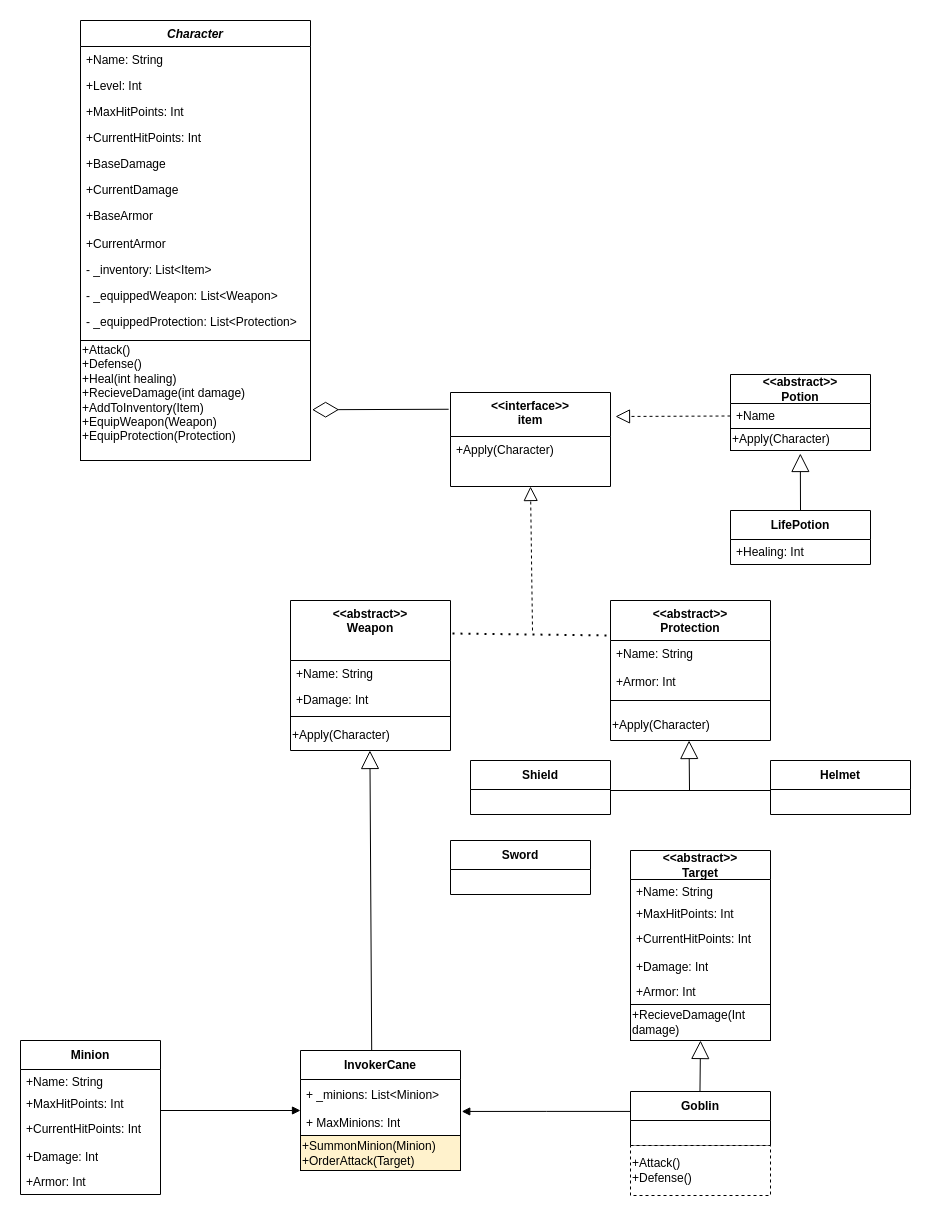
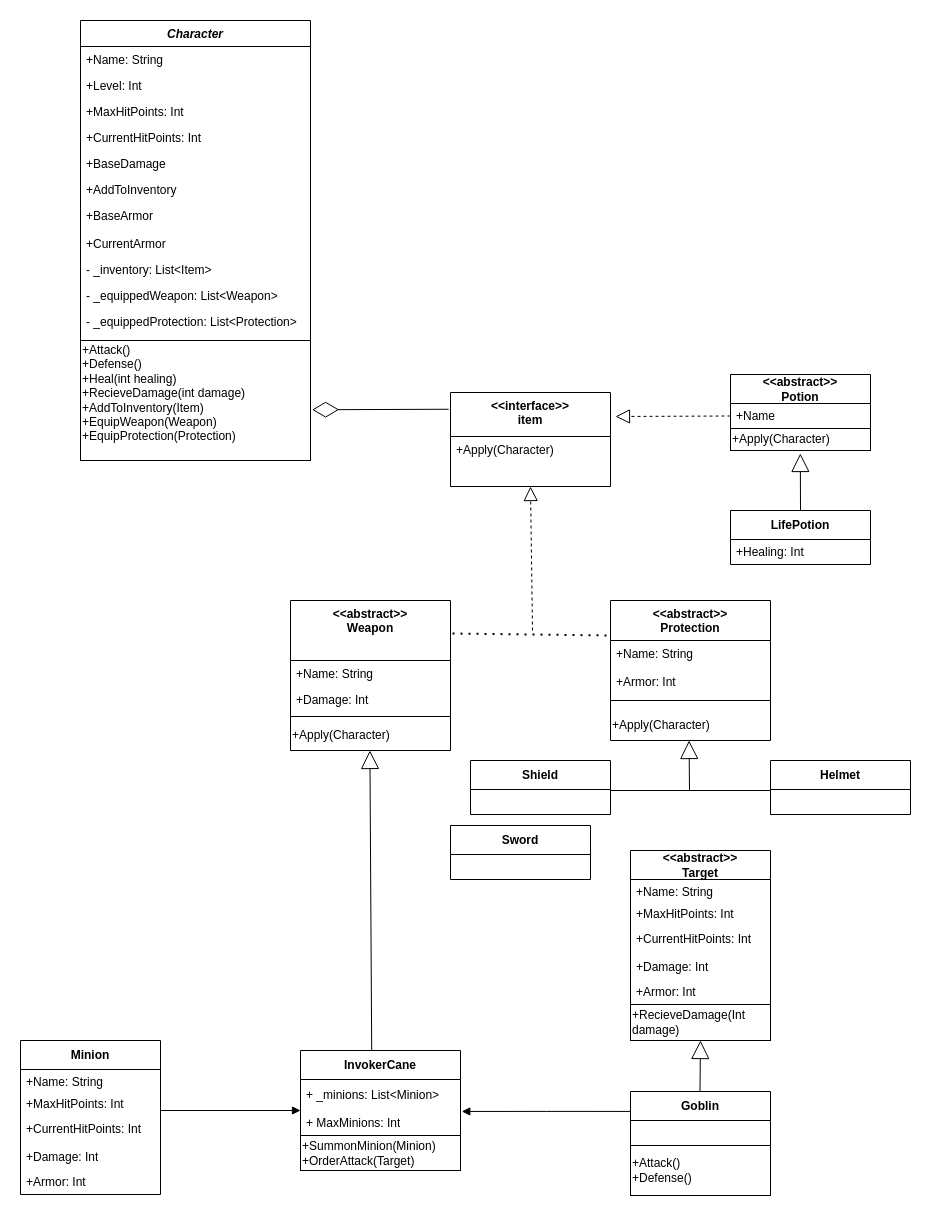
(133, 190) -> (136, 190)
(521, 868) -> (521, 853)
(381, 1153) -> (381, 1153)
(701, 1171) -> (701, 1171)
